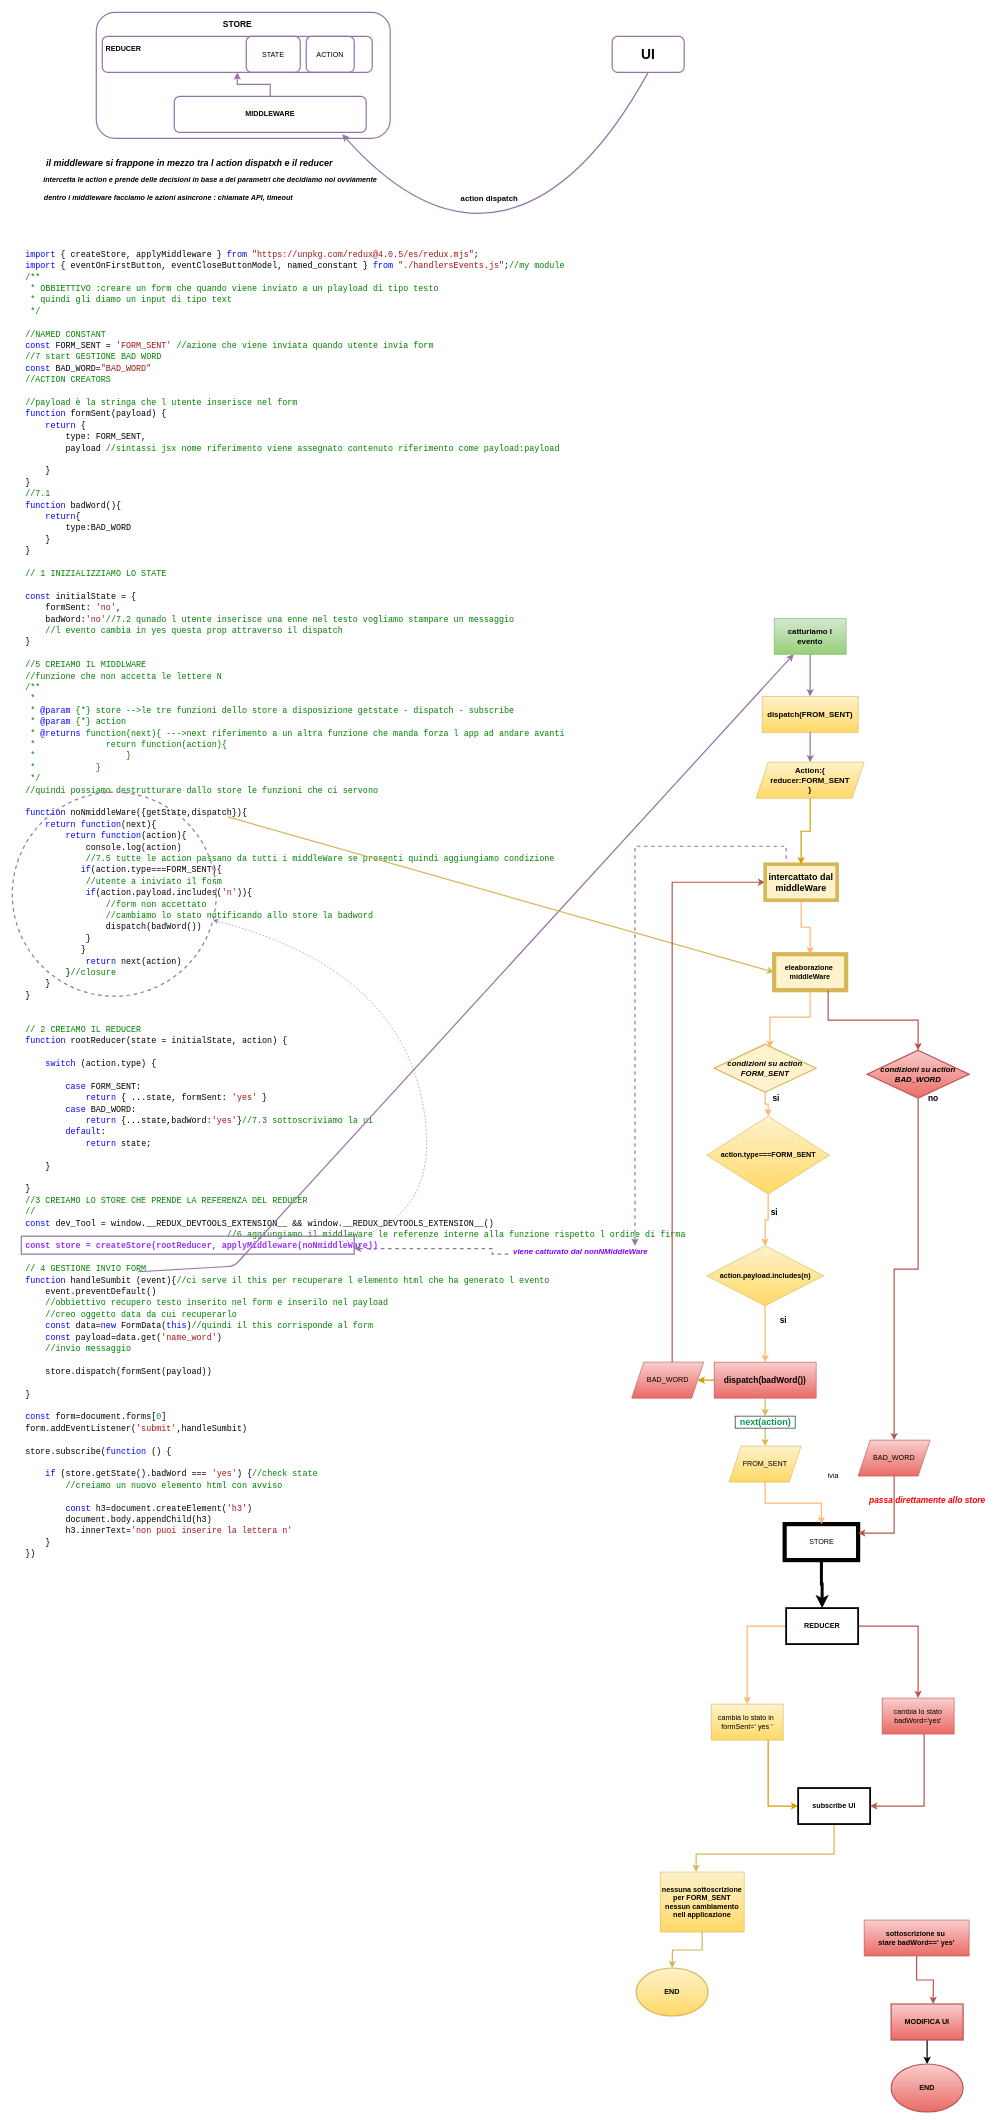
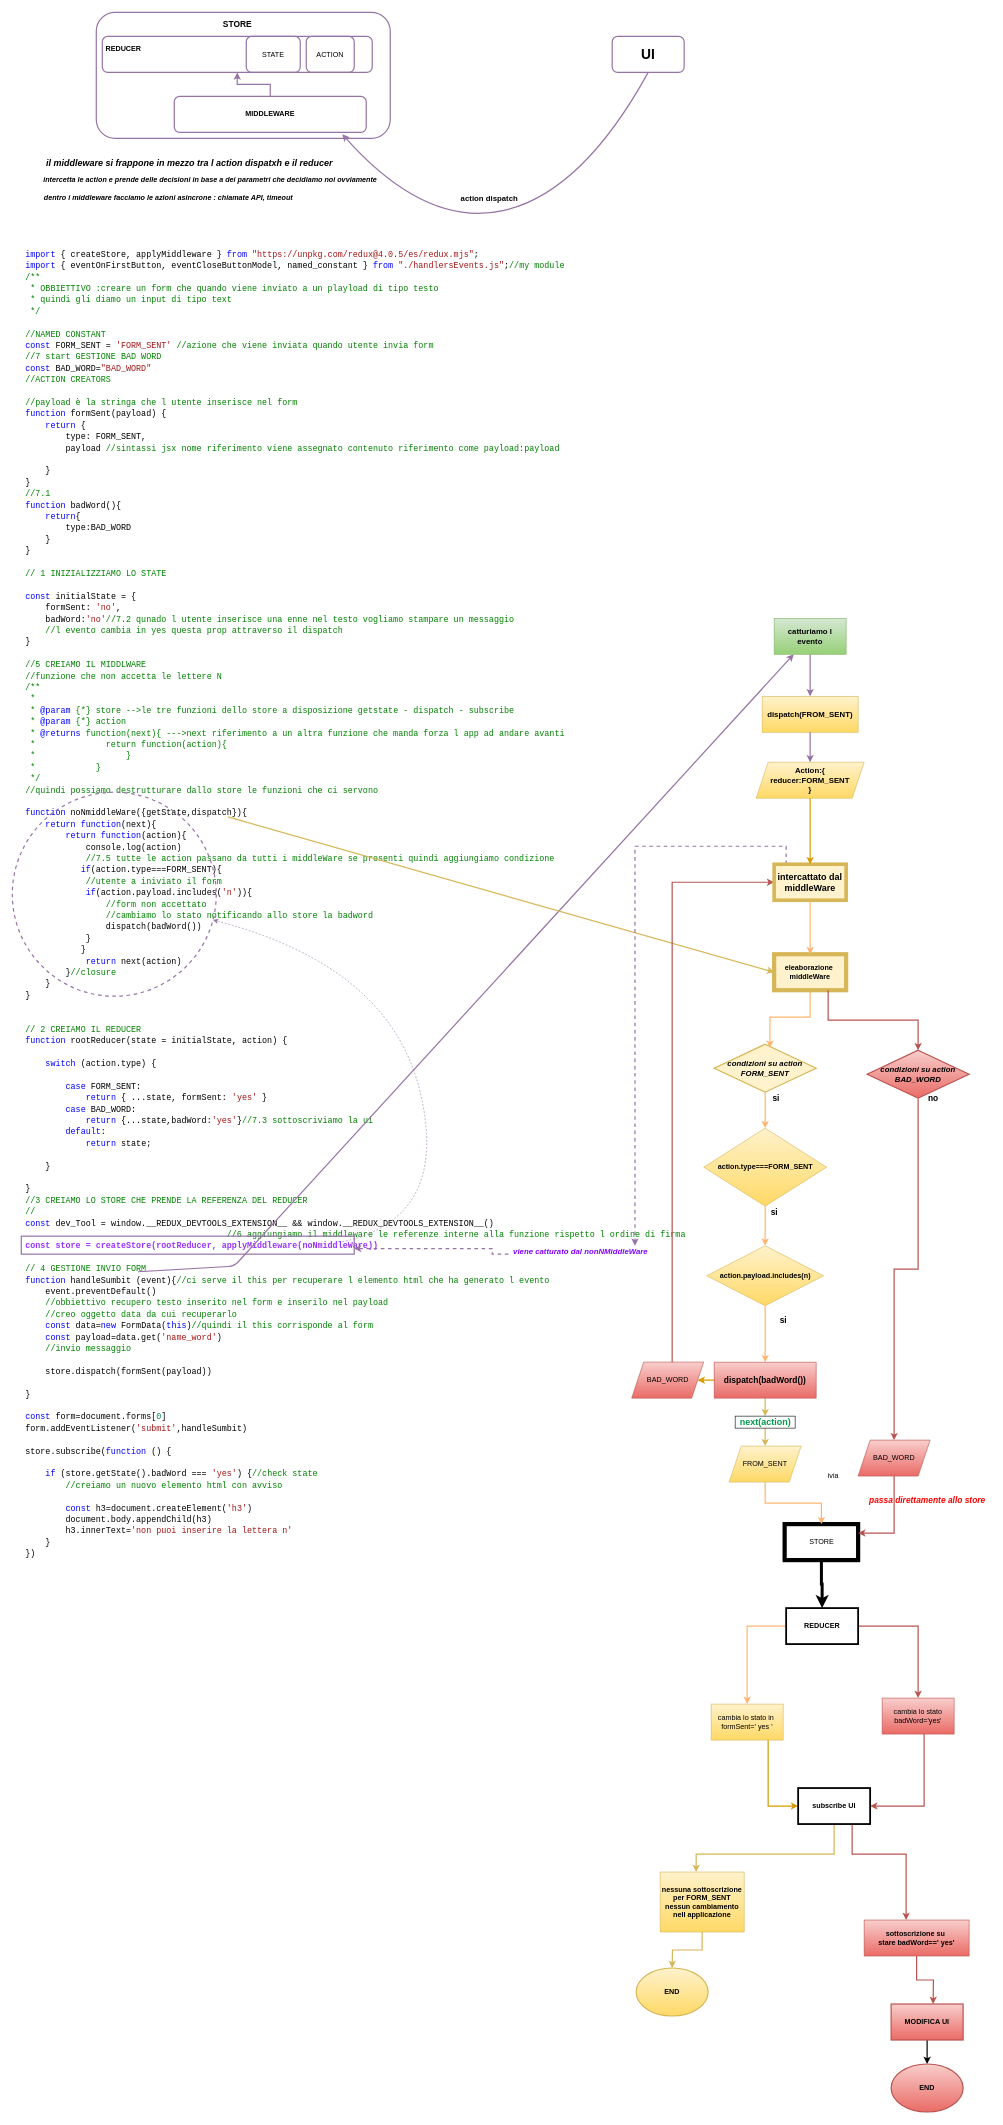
(801, 882) -> (810, 882)
(768, 1155) -> (765, 1167)
none -> (894, 1854)
